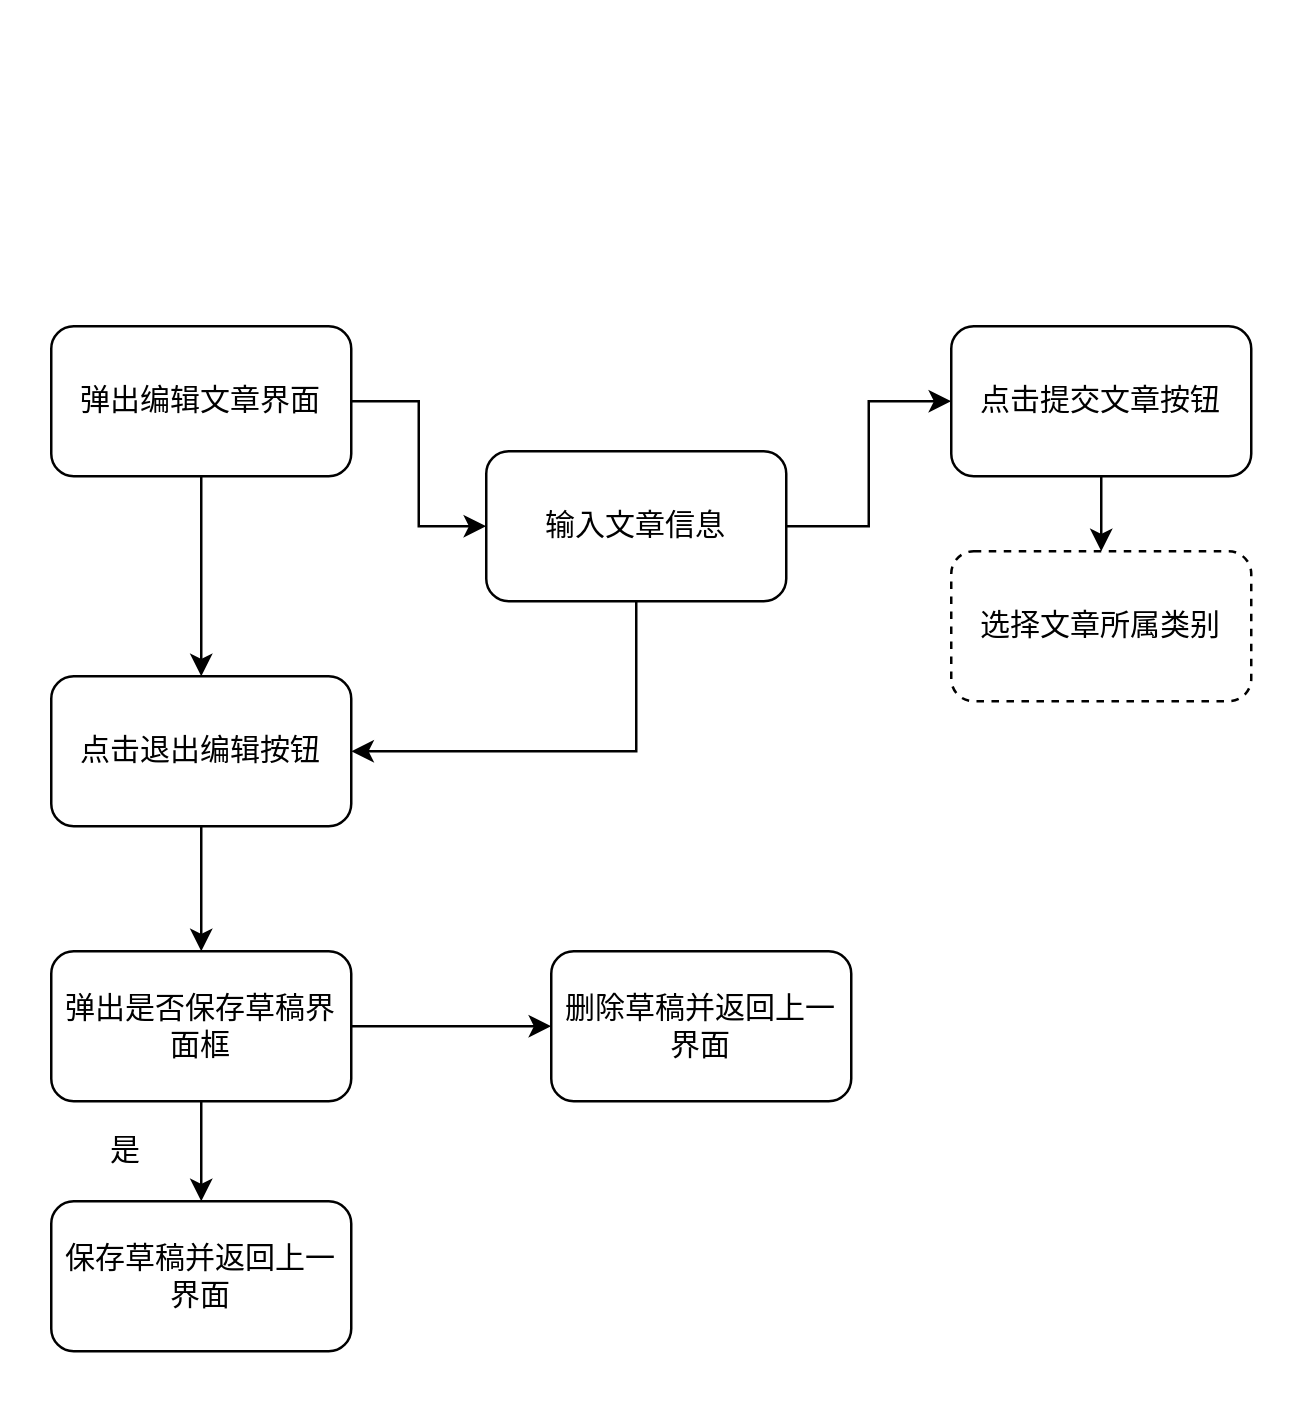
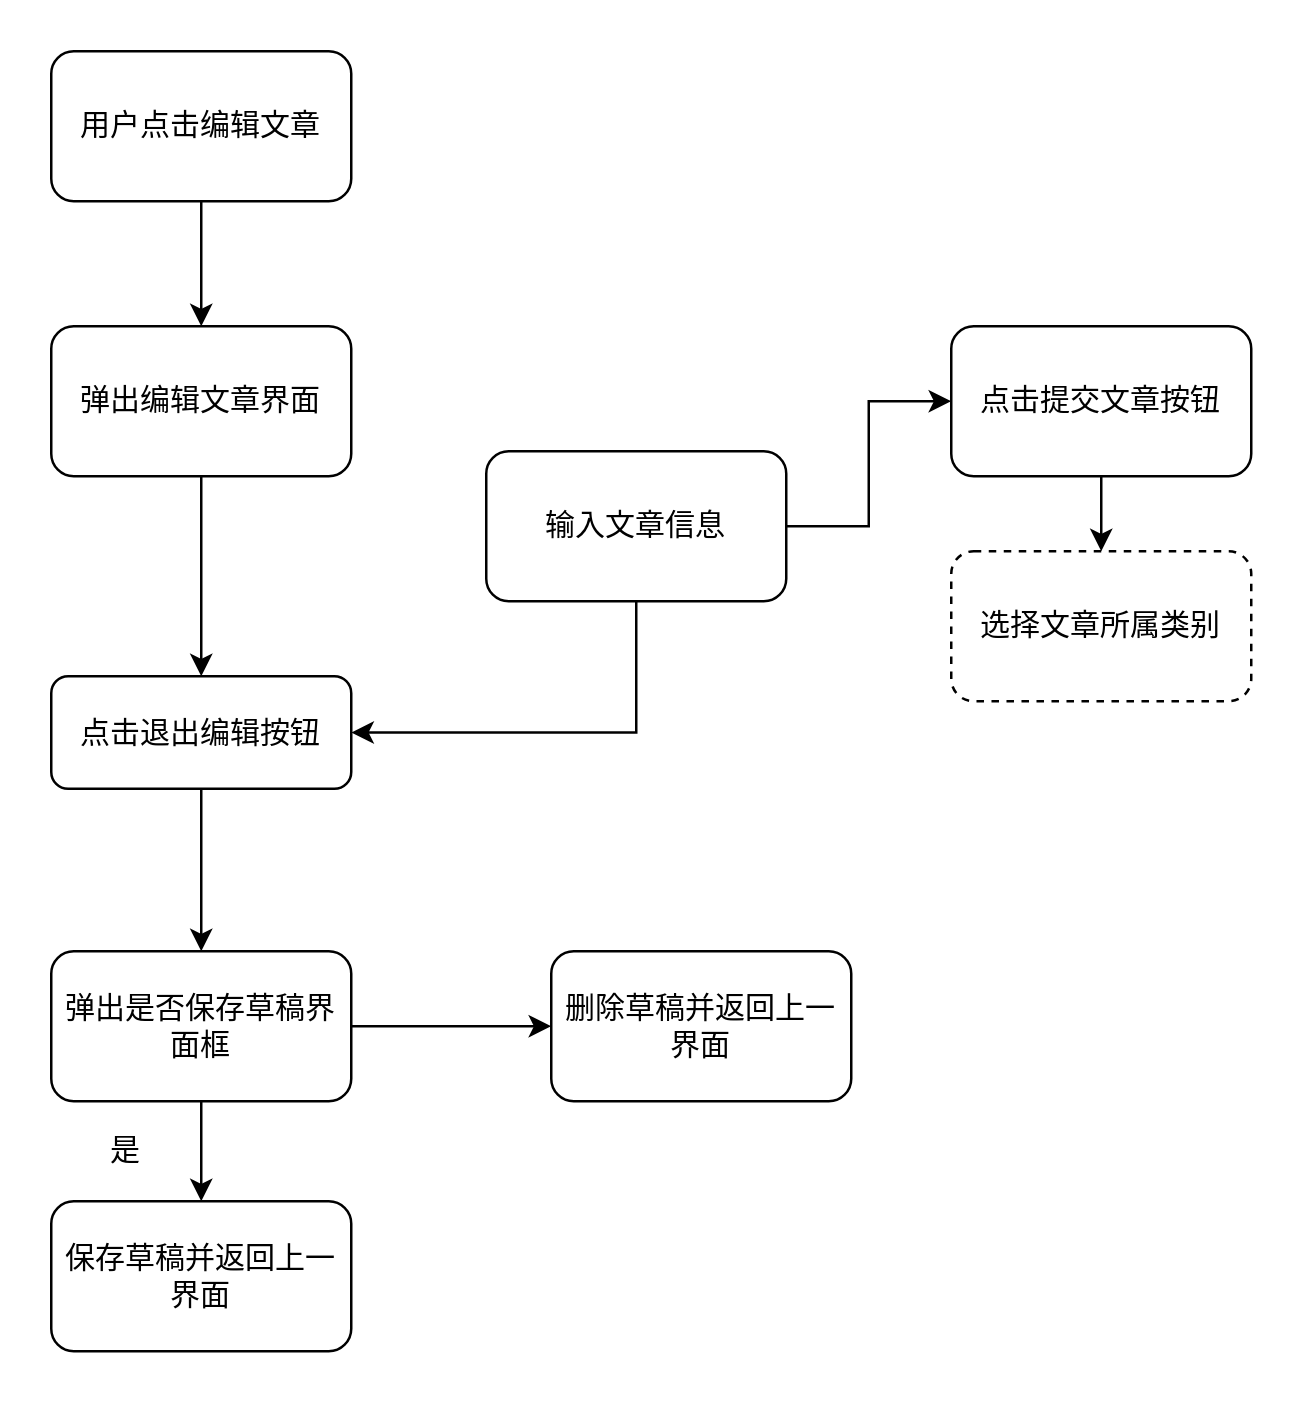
none -> (201, 126)
none -> (201, 255)
(419, 455) -> none
(201, 751) -> (201, 733)
